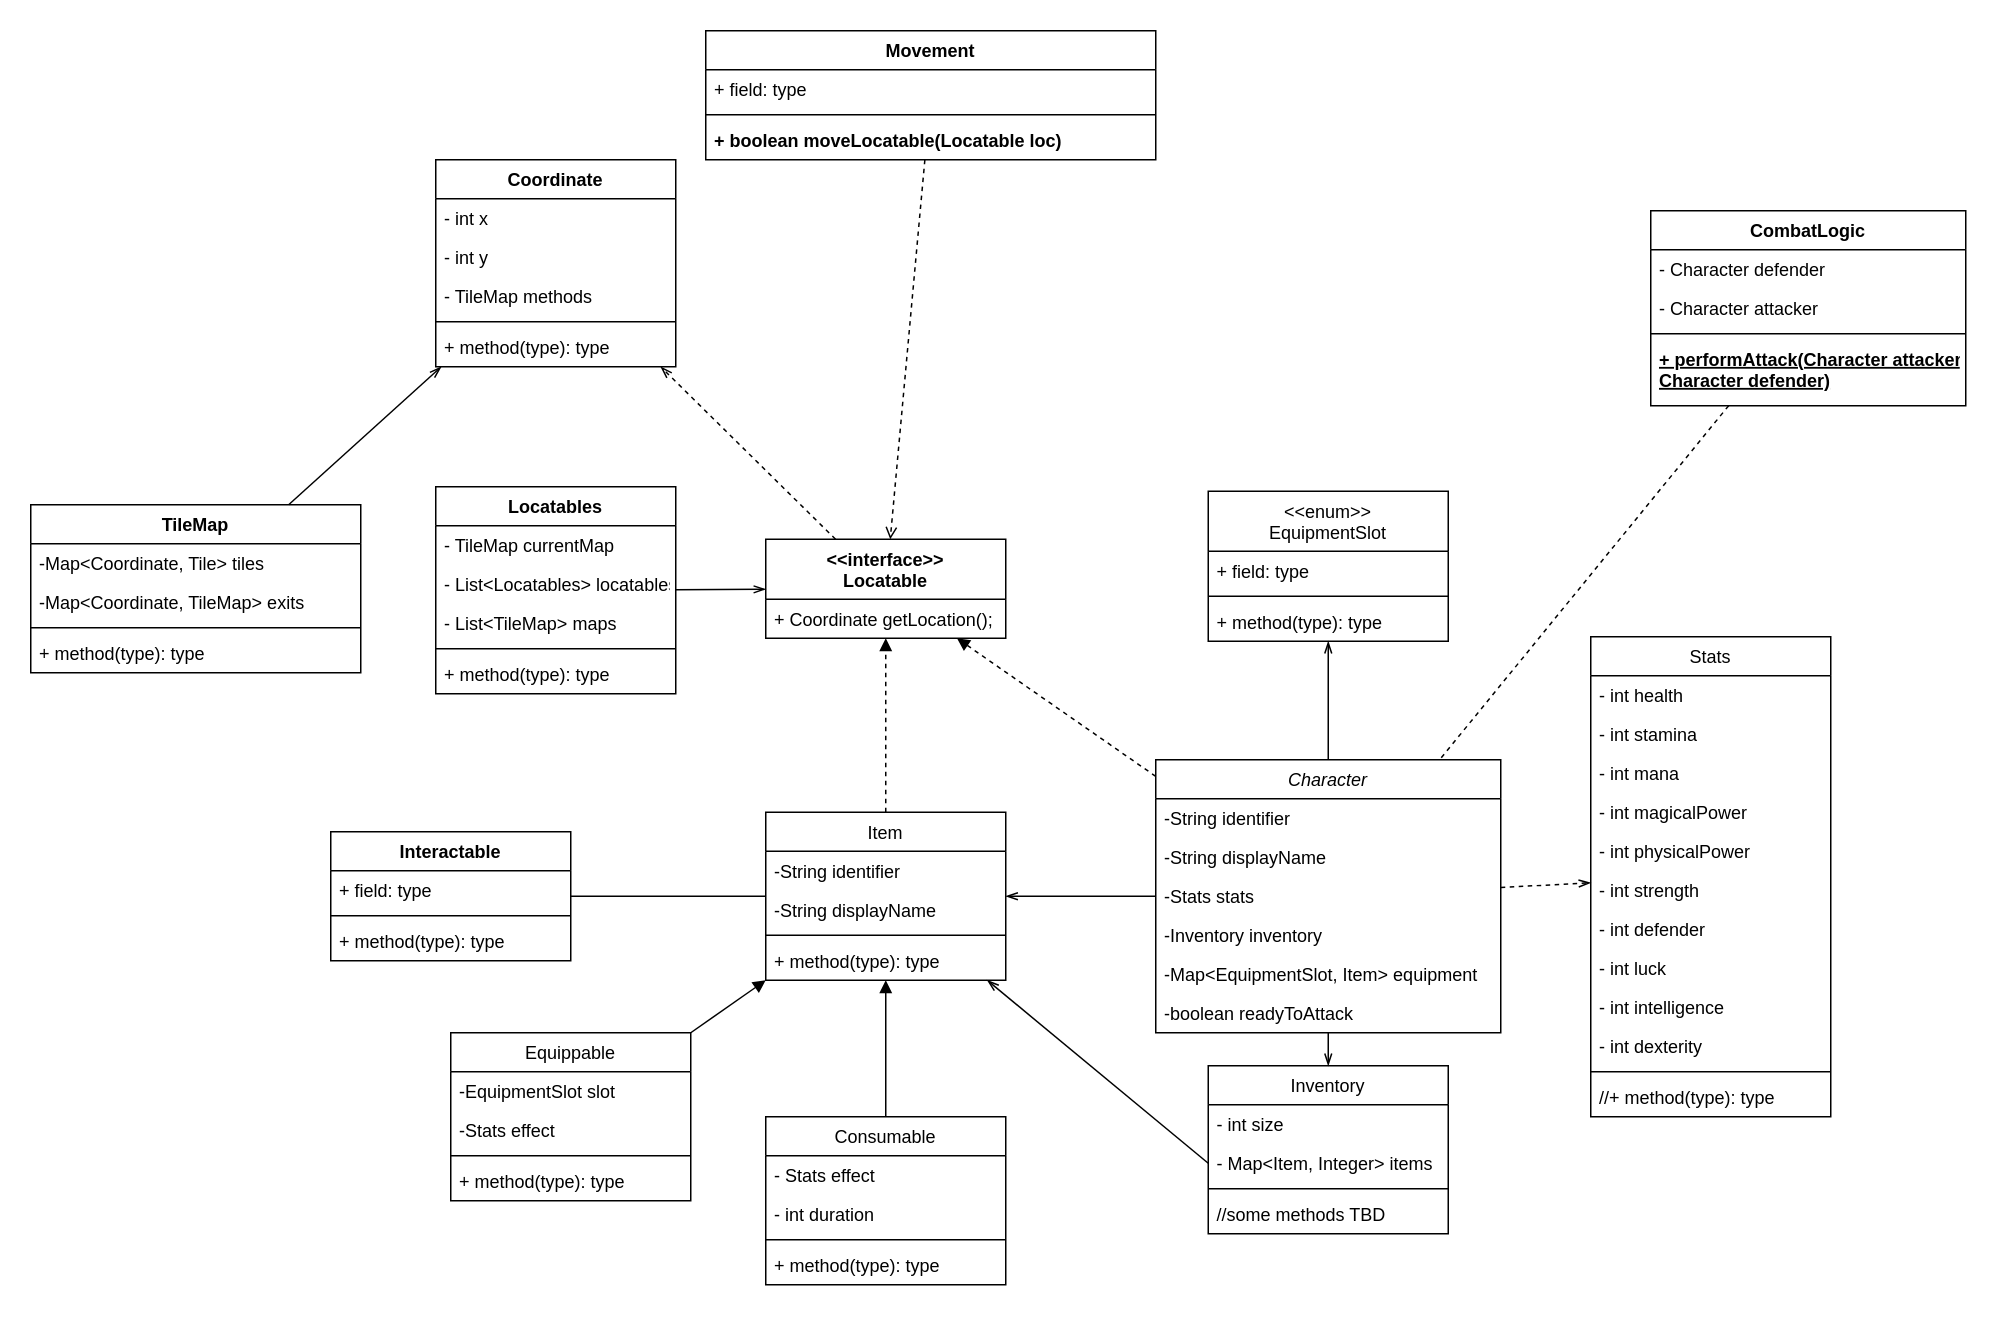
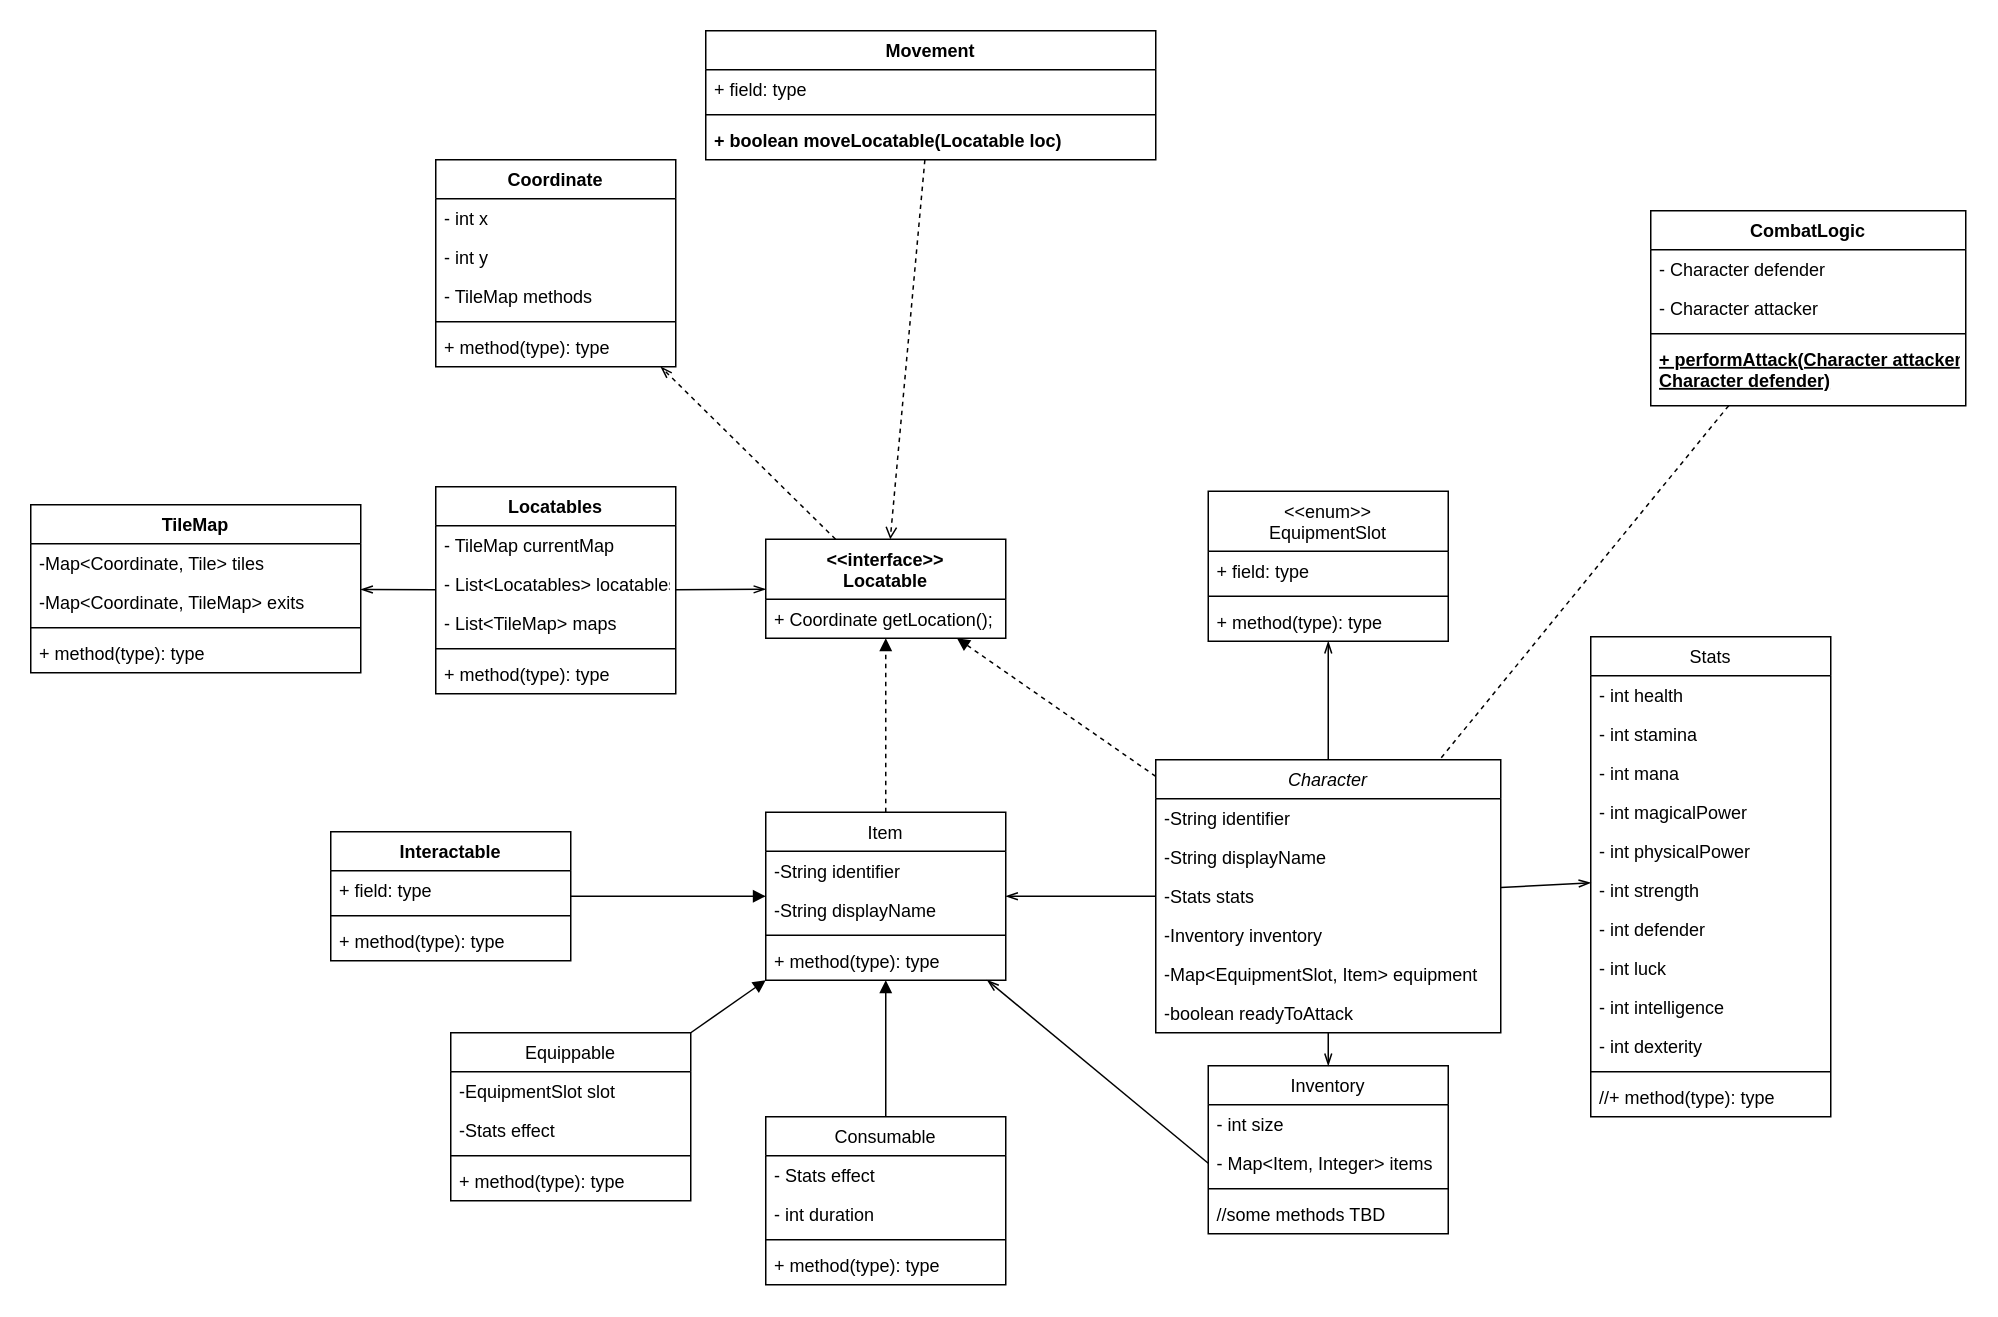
(364, 437) -> none
none -> (398, 590)
(1543, 885) -> (1543, 885)
(757, 896) -> (752, 896)
